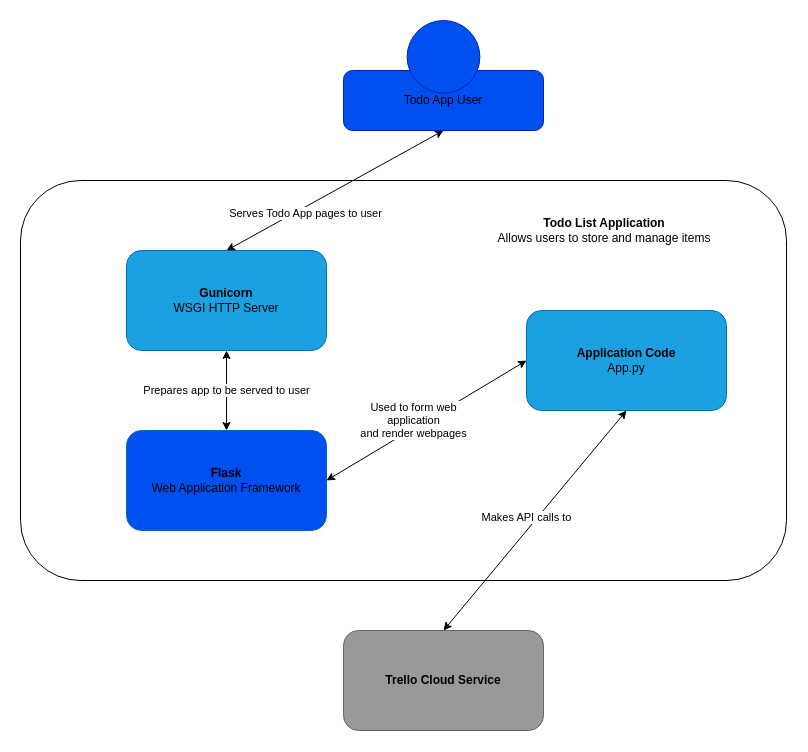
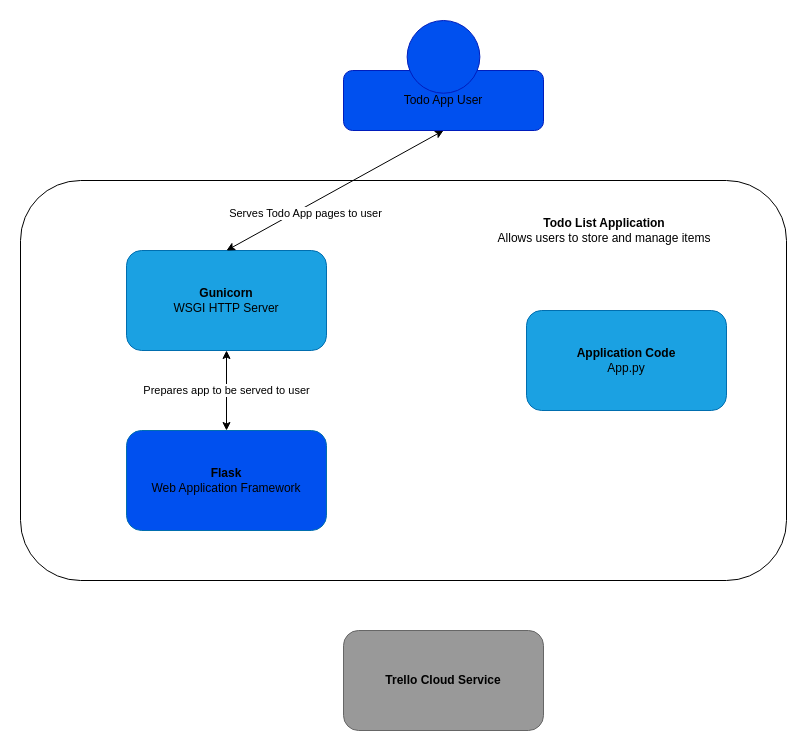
(427, 421) -> none
(534, 522) -> none
